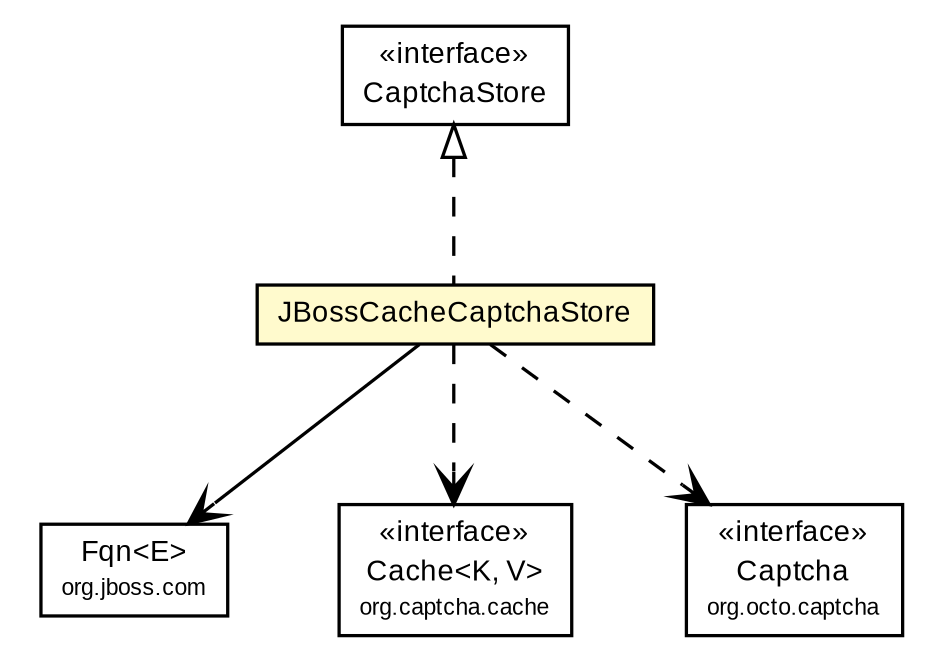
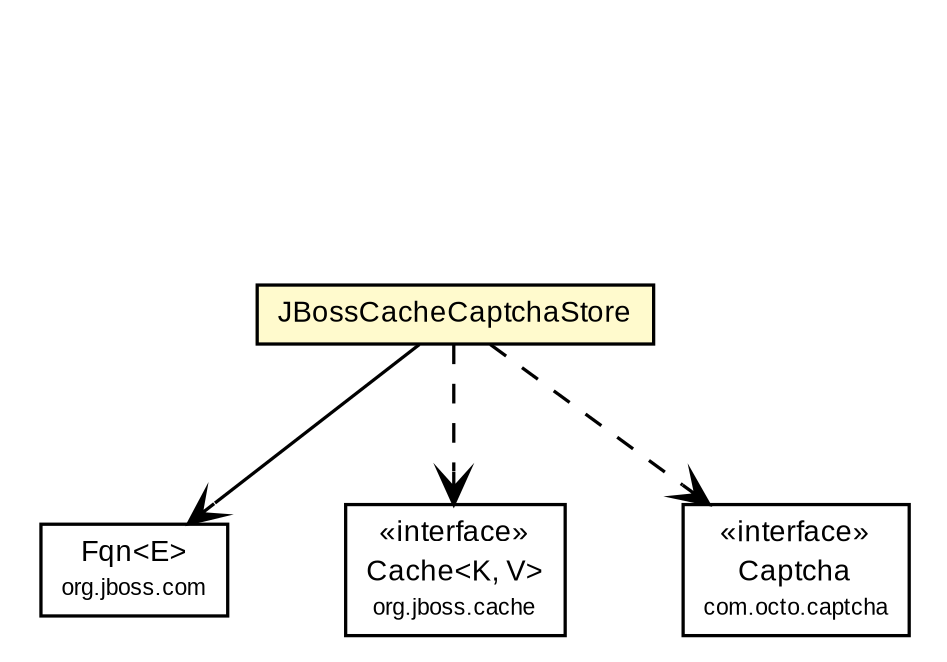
(454, 75) -> none
(455, 608) -> (455, 608)
(795, 608) -> (796, 608)
